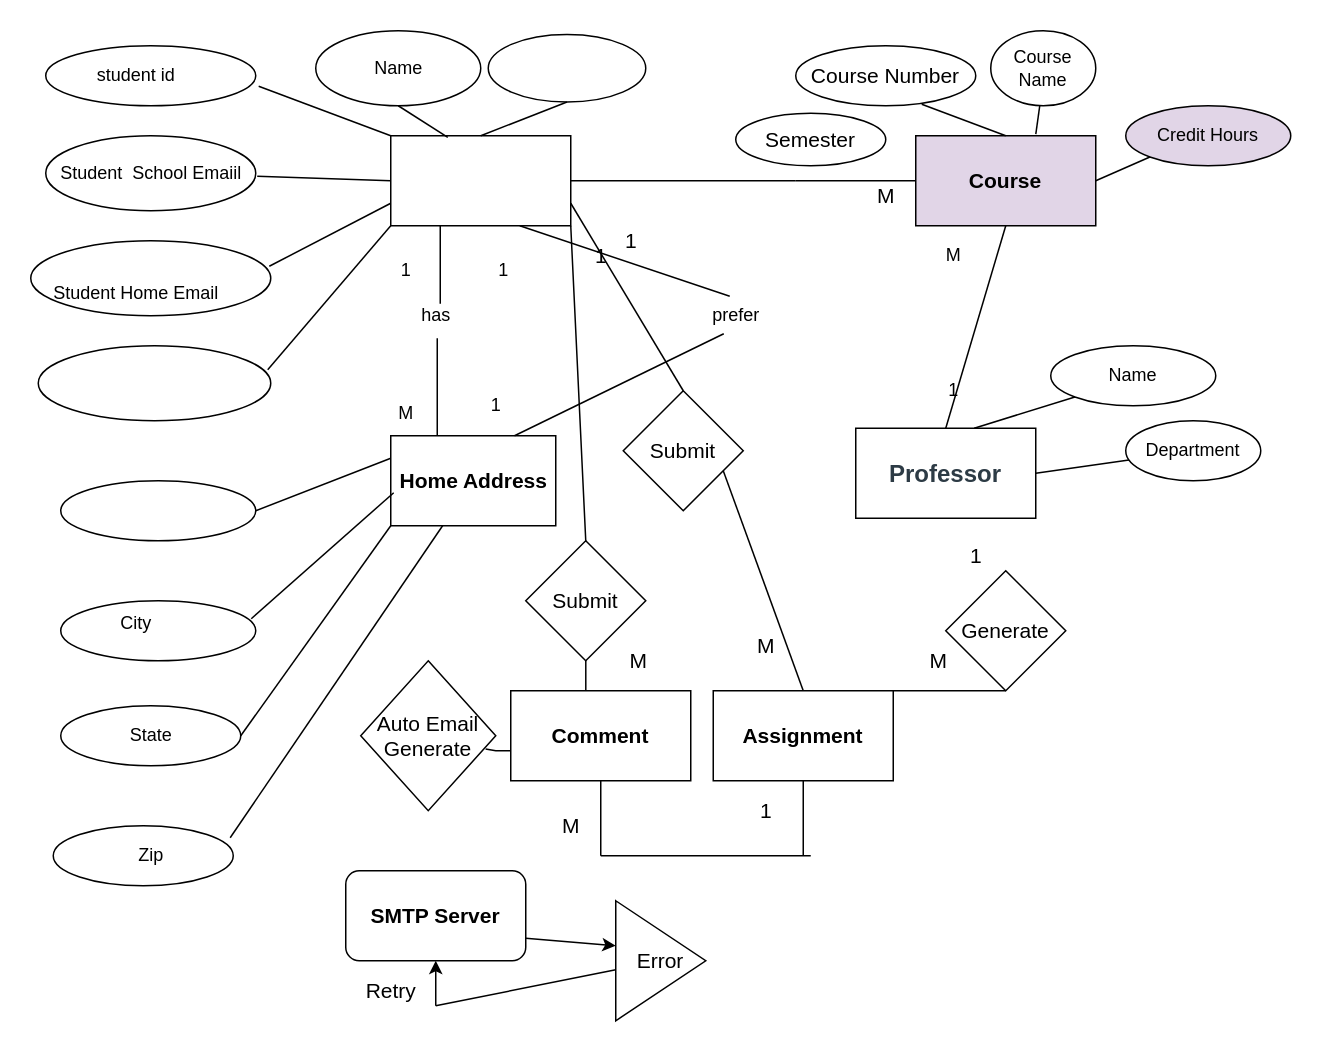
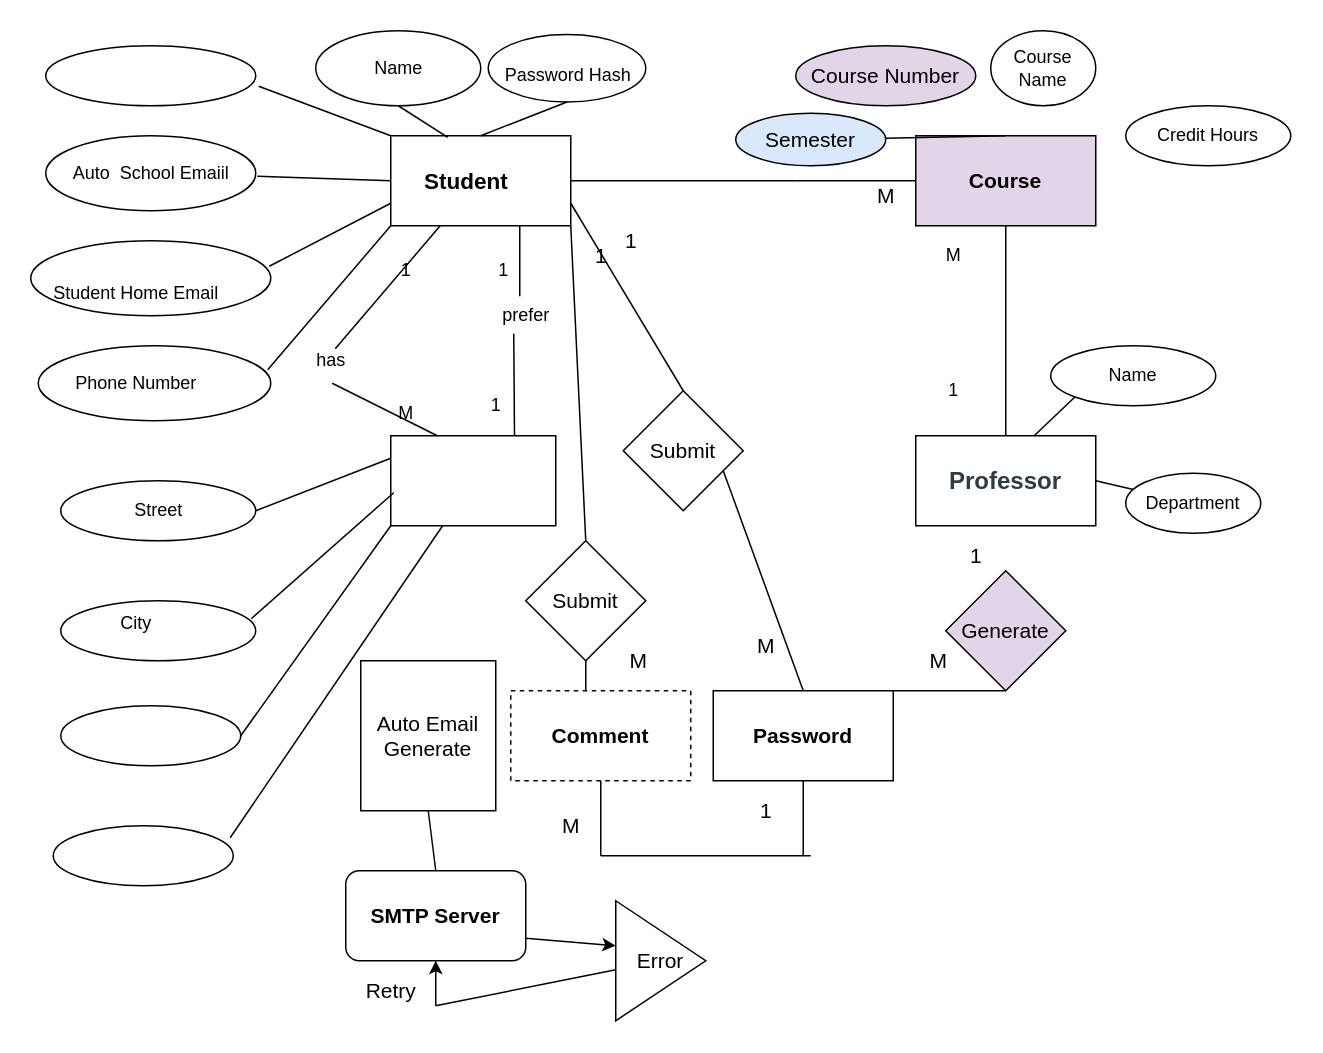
(136, 76) -> none
none -> (567, 76)
(886, 76) -> (886, 76)
(964, 120) -> (922, 138)
(1038, 120) -> none
(1208, 136) -> (1208, 136)
(811, 140) -> (811, 140)
(1123, 169) -> none
(152, 173) -> (152, 173)
none -> (466, 181)
(436, 316) -> (331, 361)
(736, 316) -> (526, 316)
none -> (136, 383)
(1193, 451) -> (1193, 503)
(946, 473) -> (1006, 481)
(473, 481) -> none
none -> (158, 511)
(1006, 631) -> (1006, 631)
(151, 736) -> none
(428, 736) -> (428, 736)
(601, 736) -> (601, 736)
(803, 736) -> (803, 736)
(498, 751) -> none
none -> (432, 841)
(151, 856) -> none
